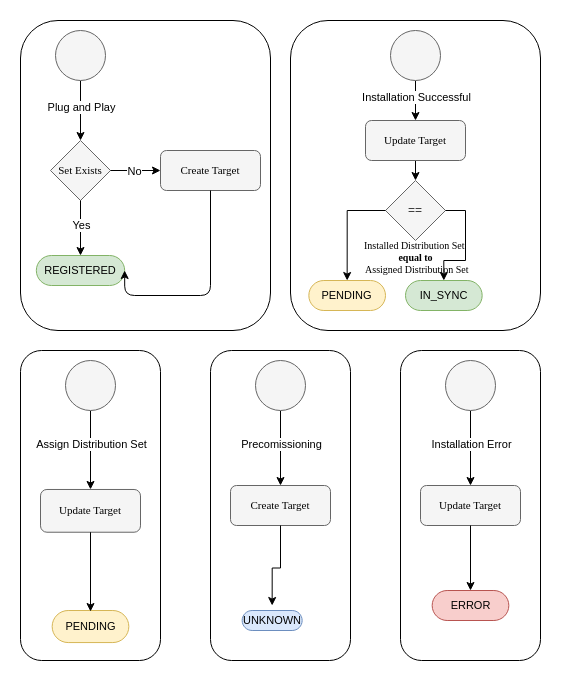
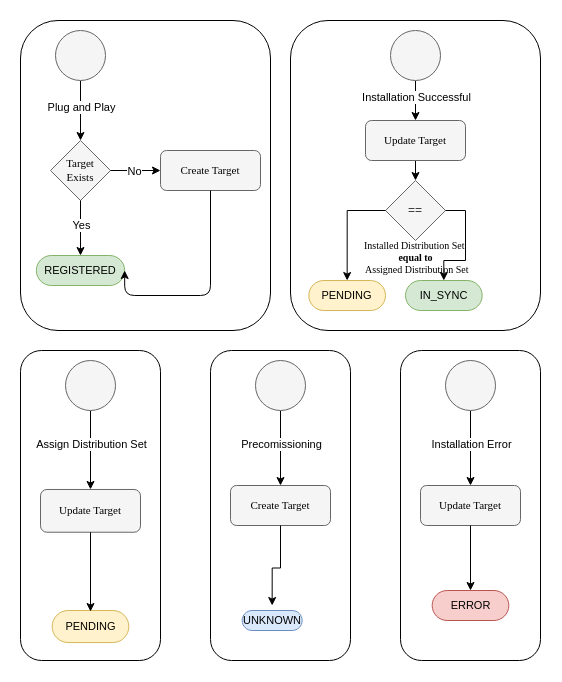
(81, 171) -> (81, 171)
